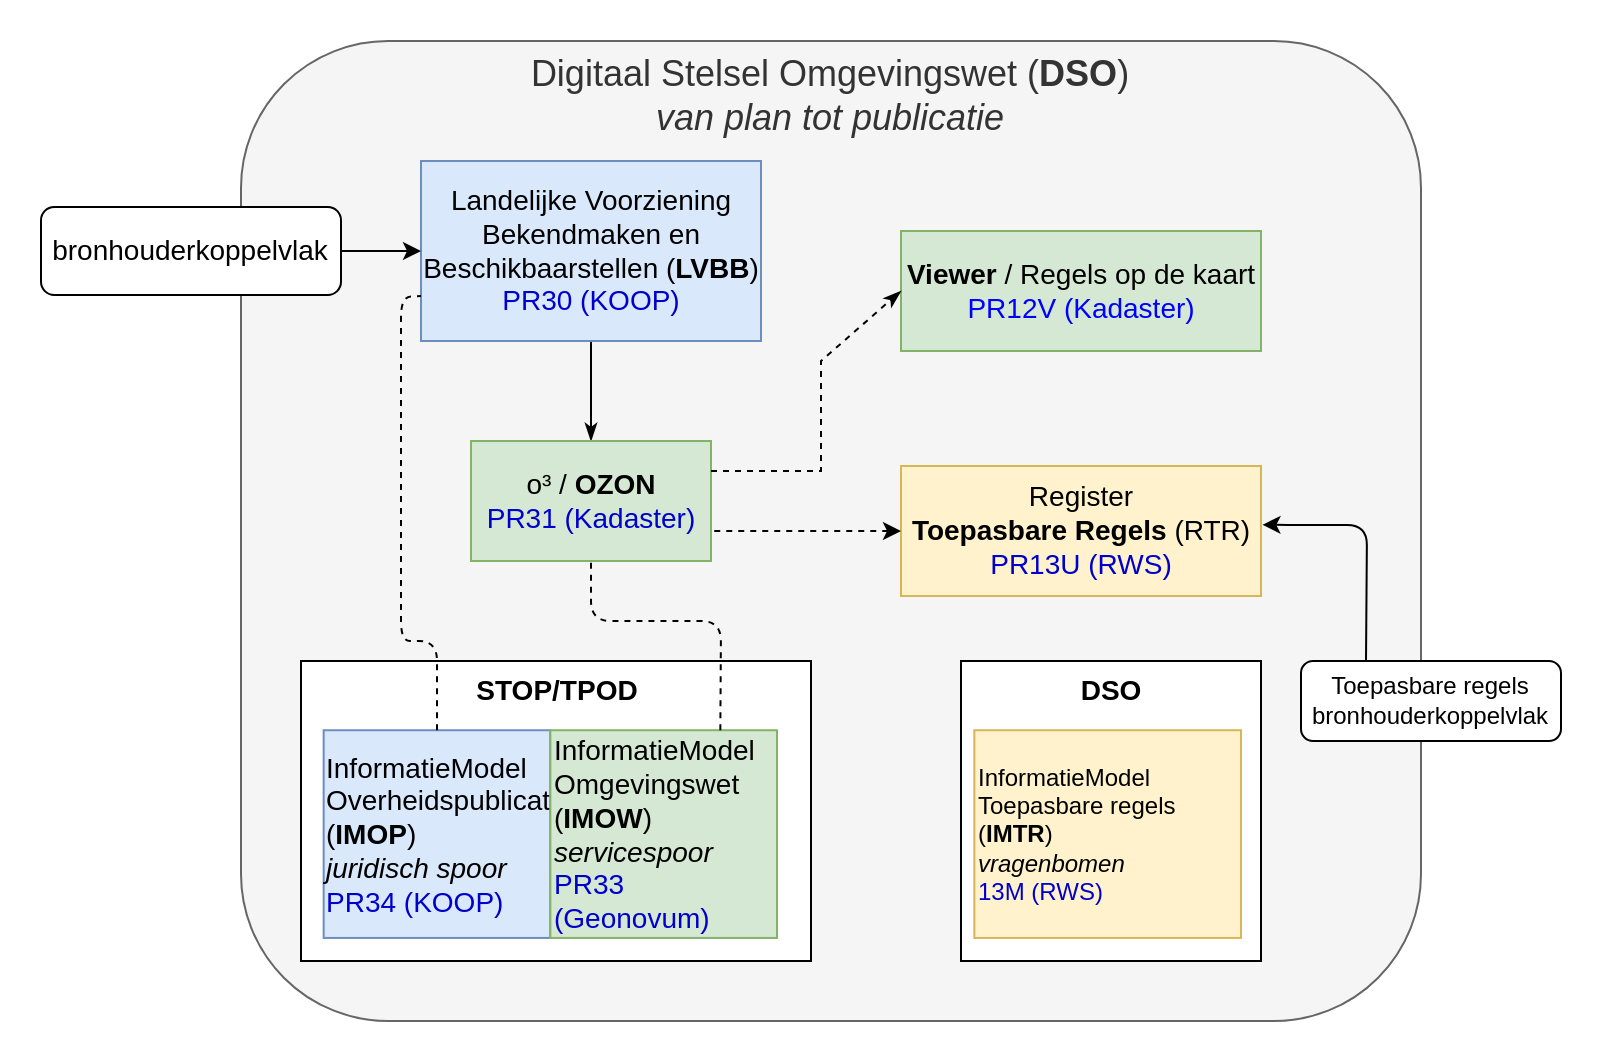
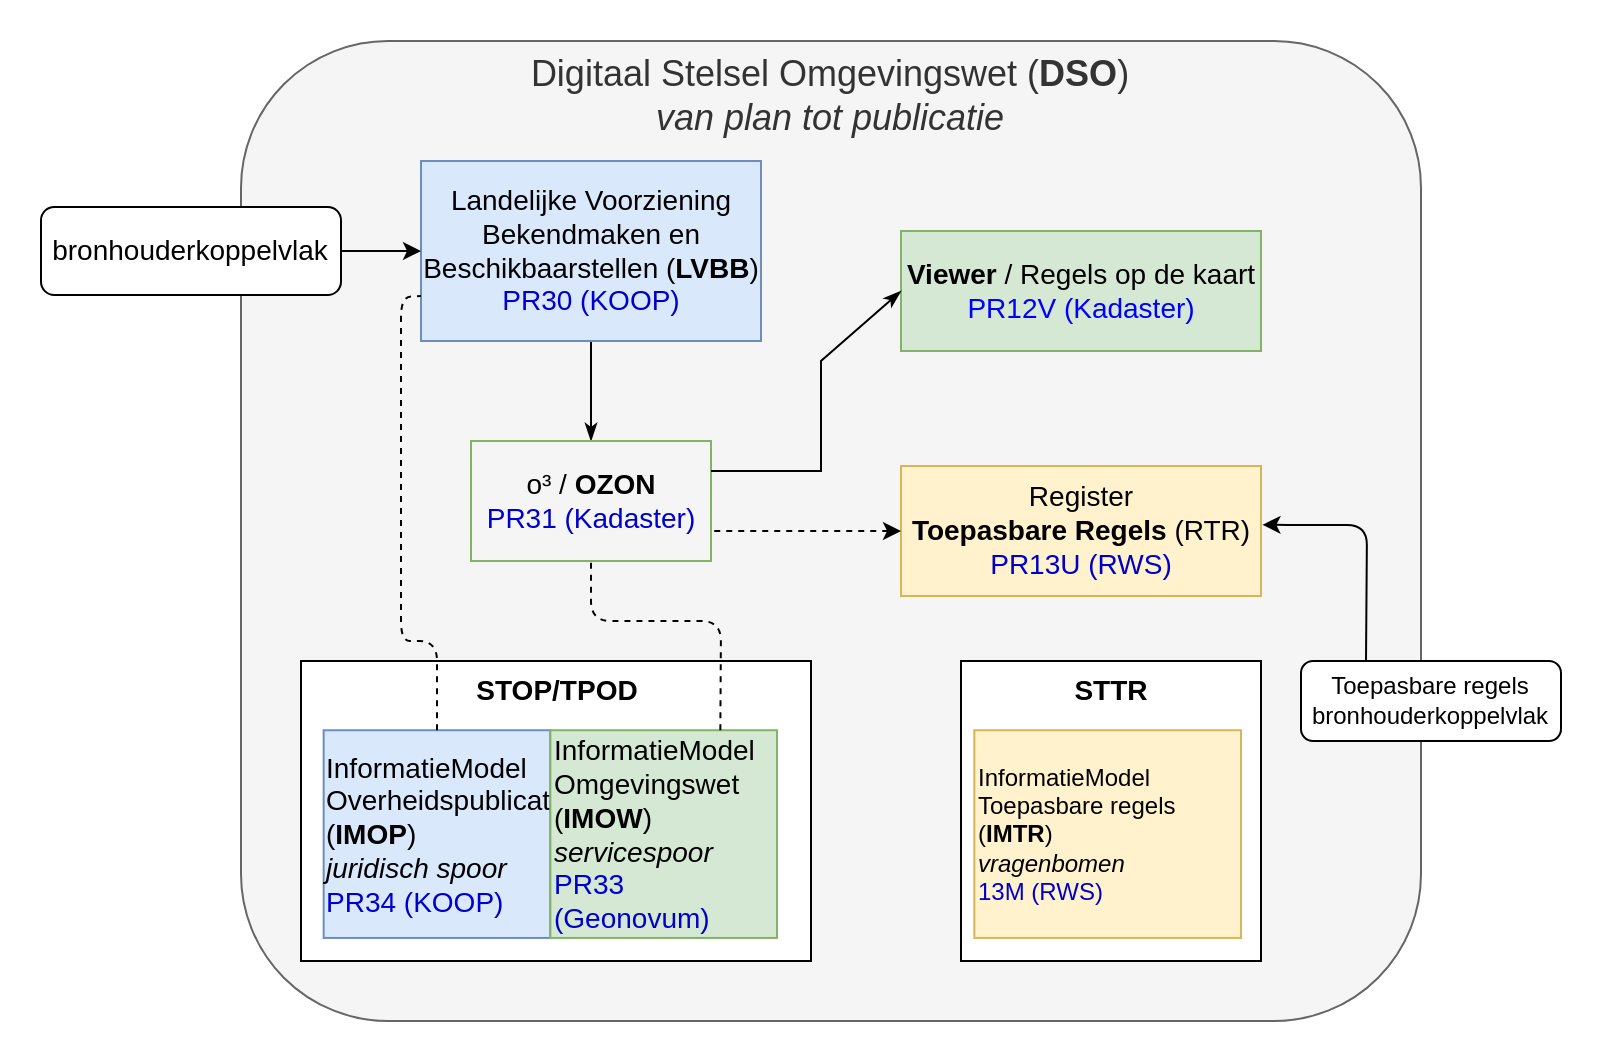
(821, 423) -> (821, 423)
(591, 501) -> (591, 501)
(1112, 689) -> (1112, 689)
